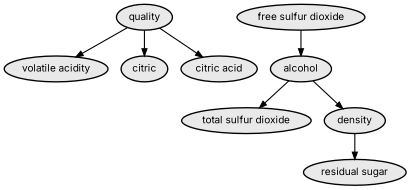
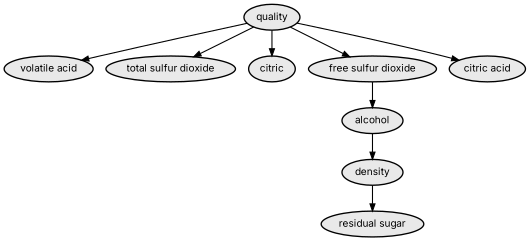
none -> (317, 40)
(56, 69) -> (49, 69)
(277, 92) -> (227, 40)
